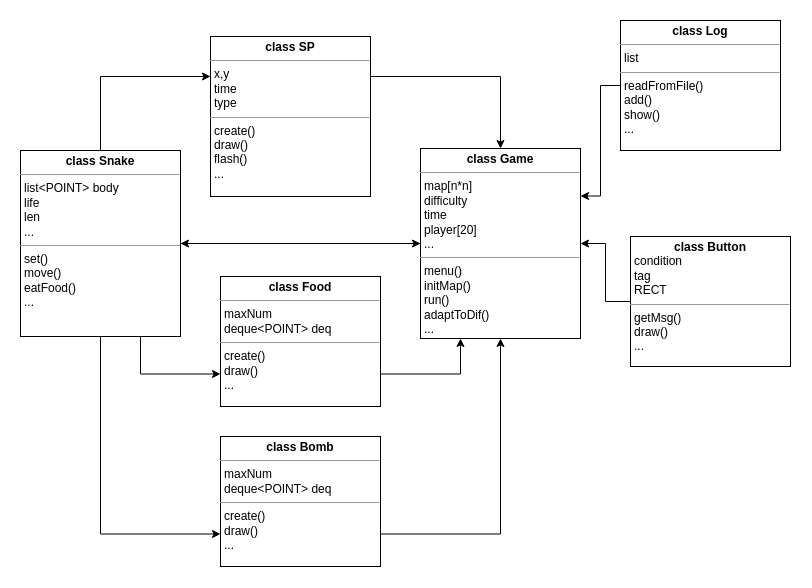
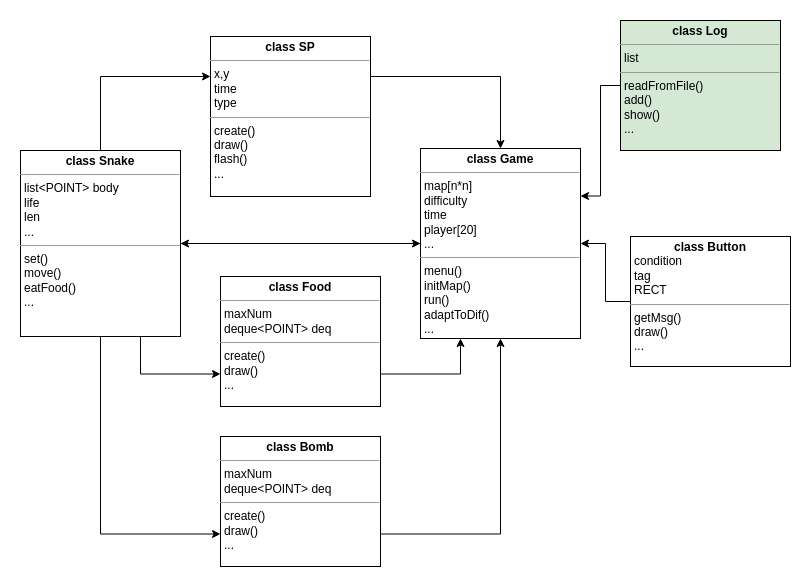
(701, 86) -> (701, 86)
